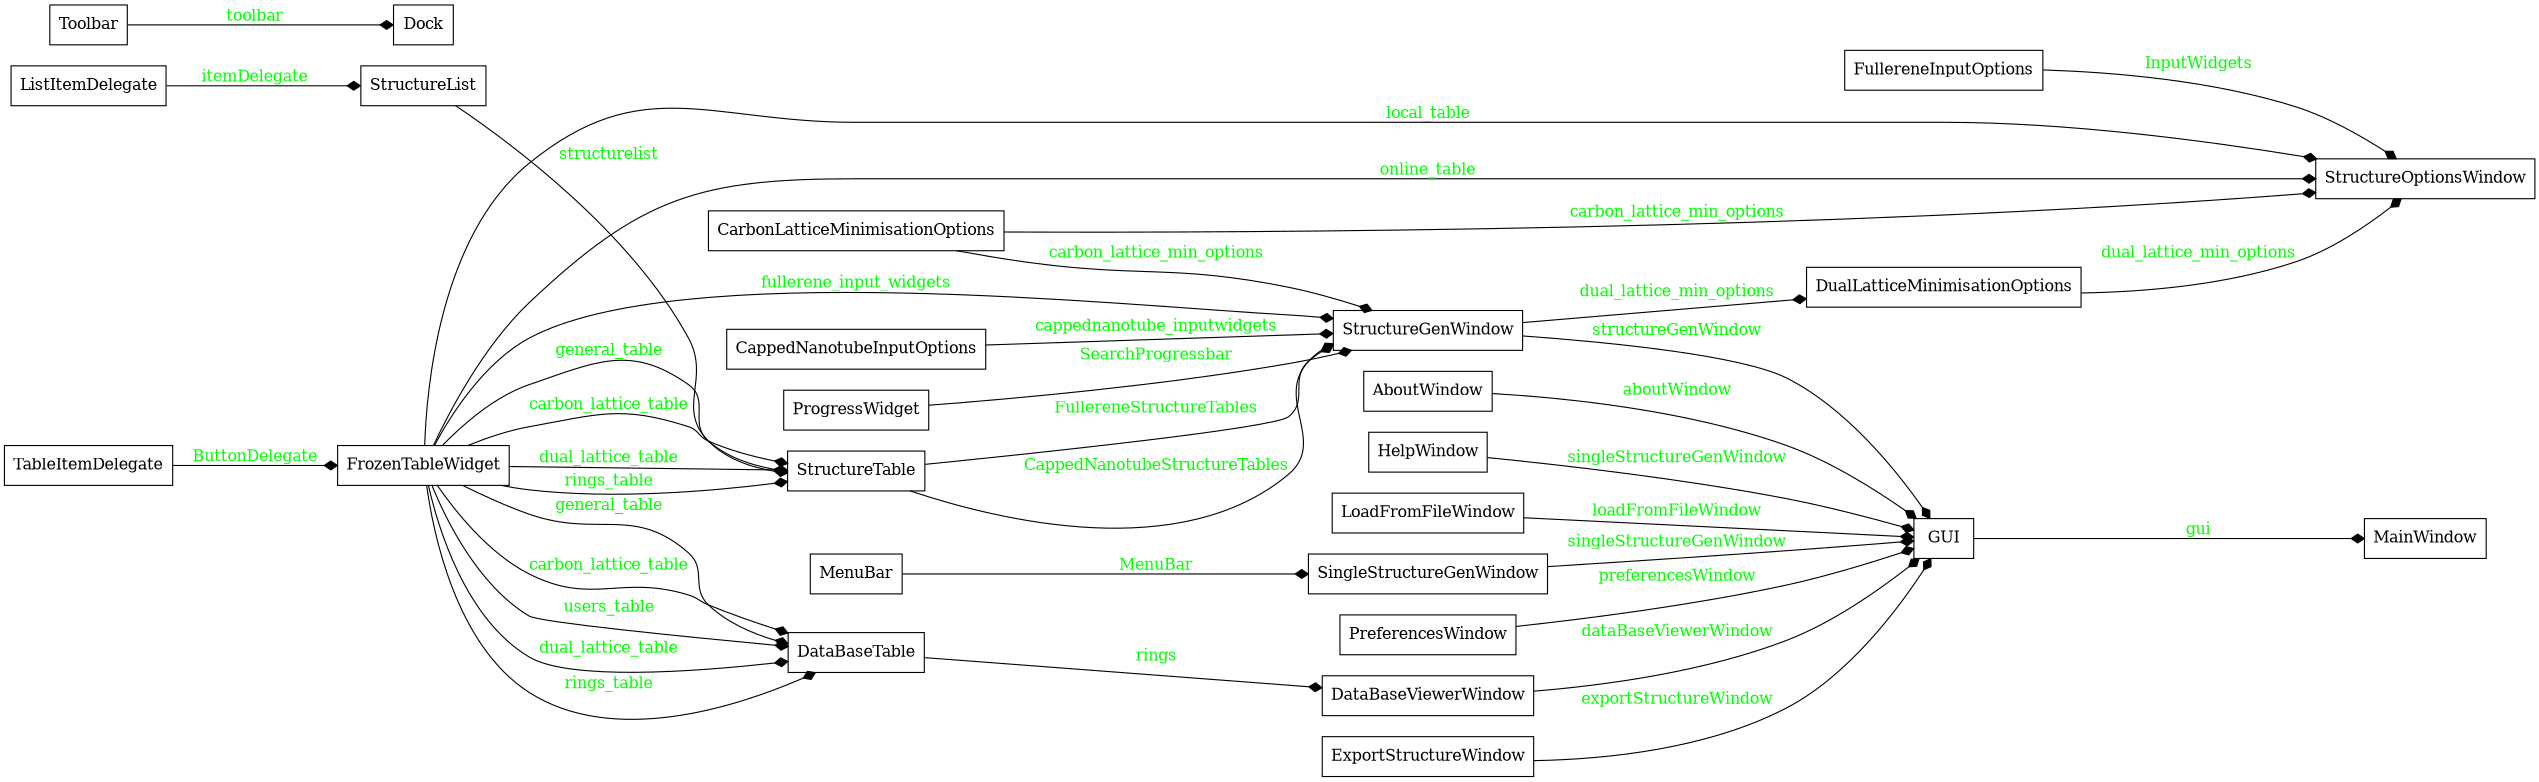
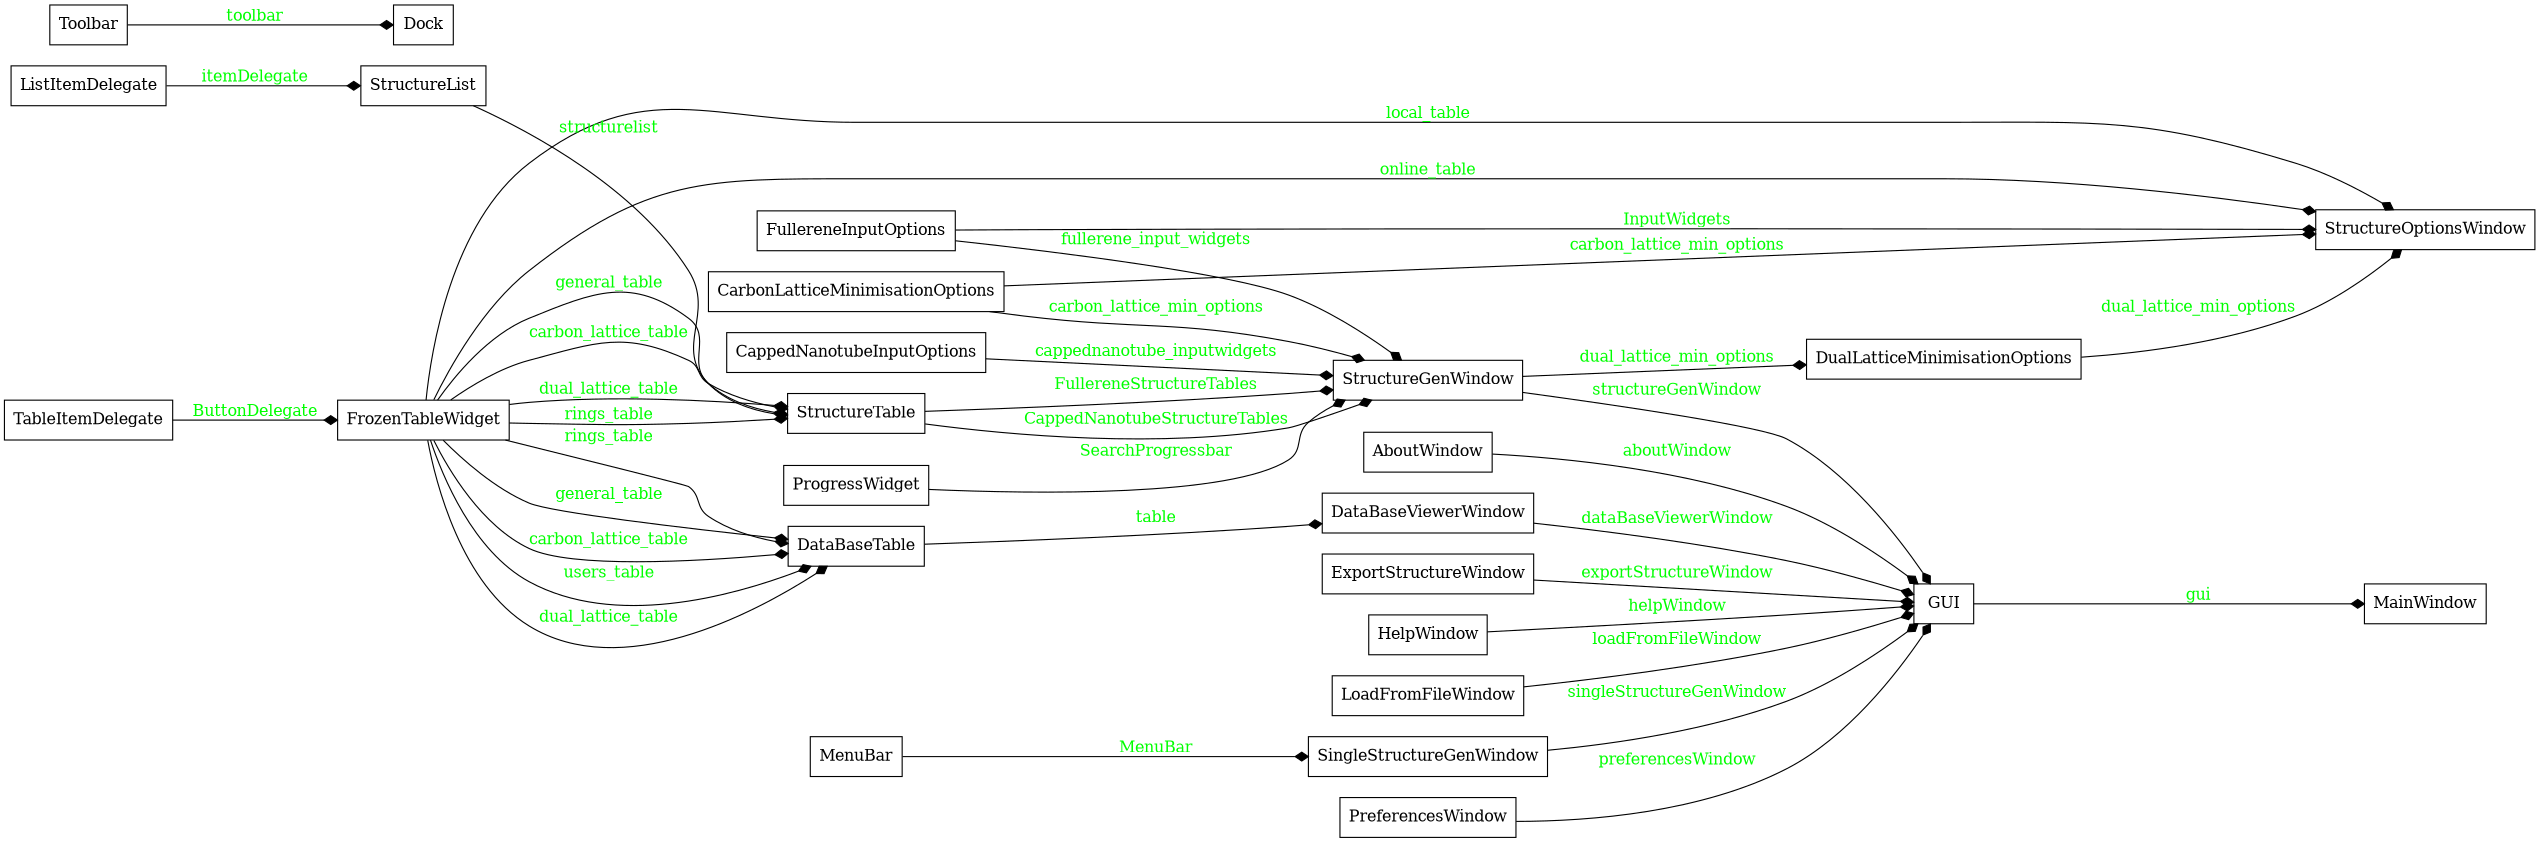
(850, 293) -> (1181, 271)
(1677, 458) -> (1677, 607)
(1156, 656) -> (1156, 518)
